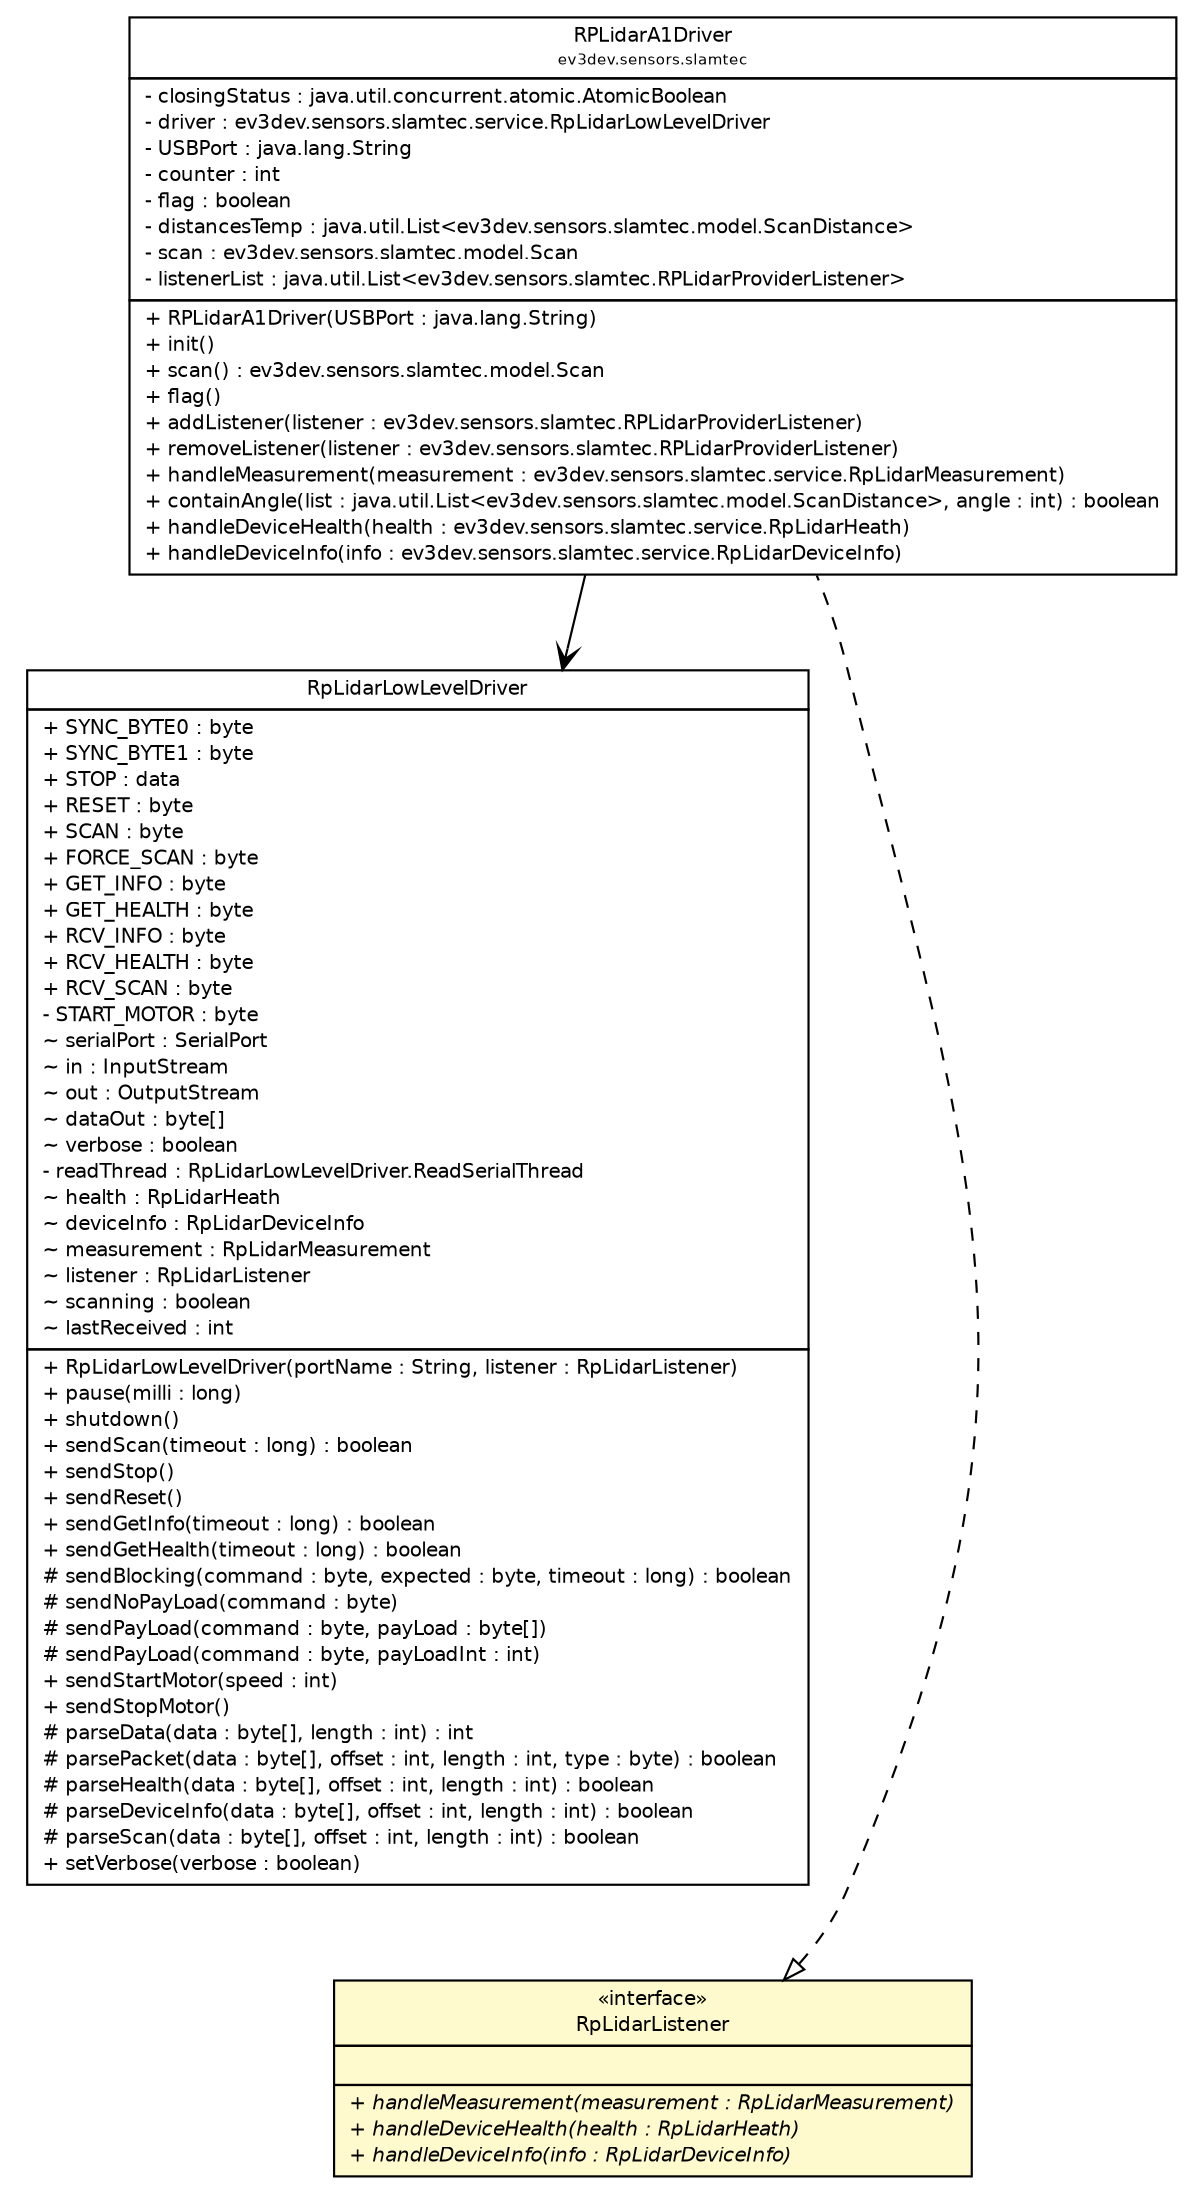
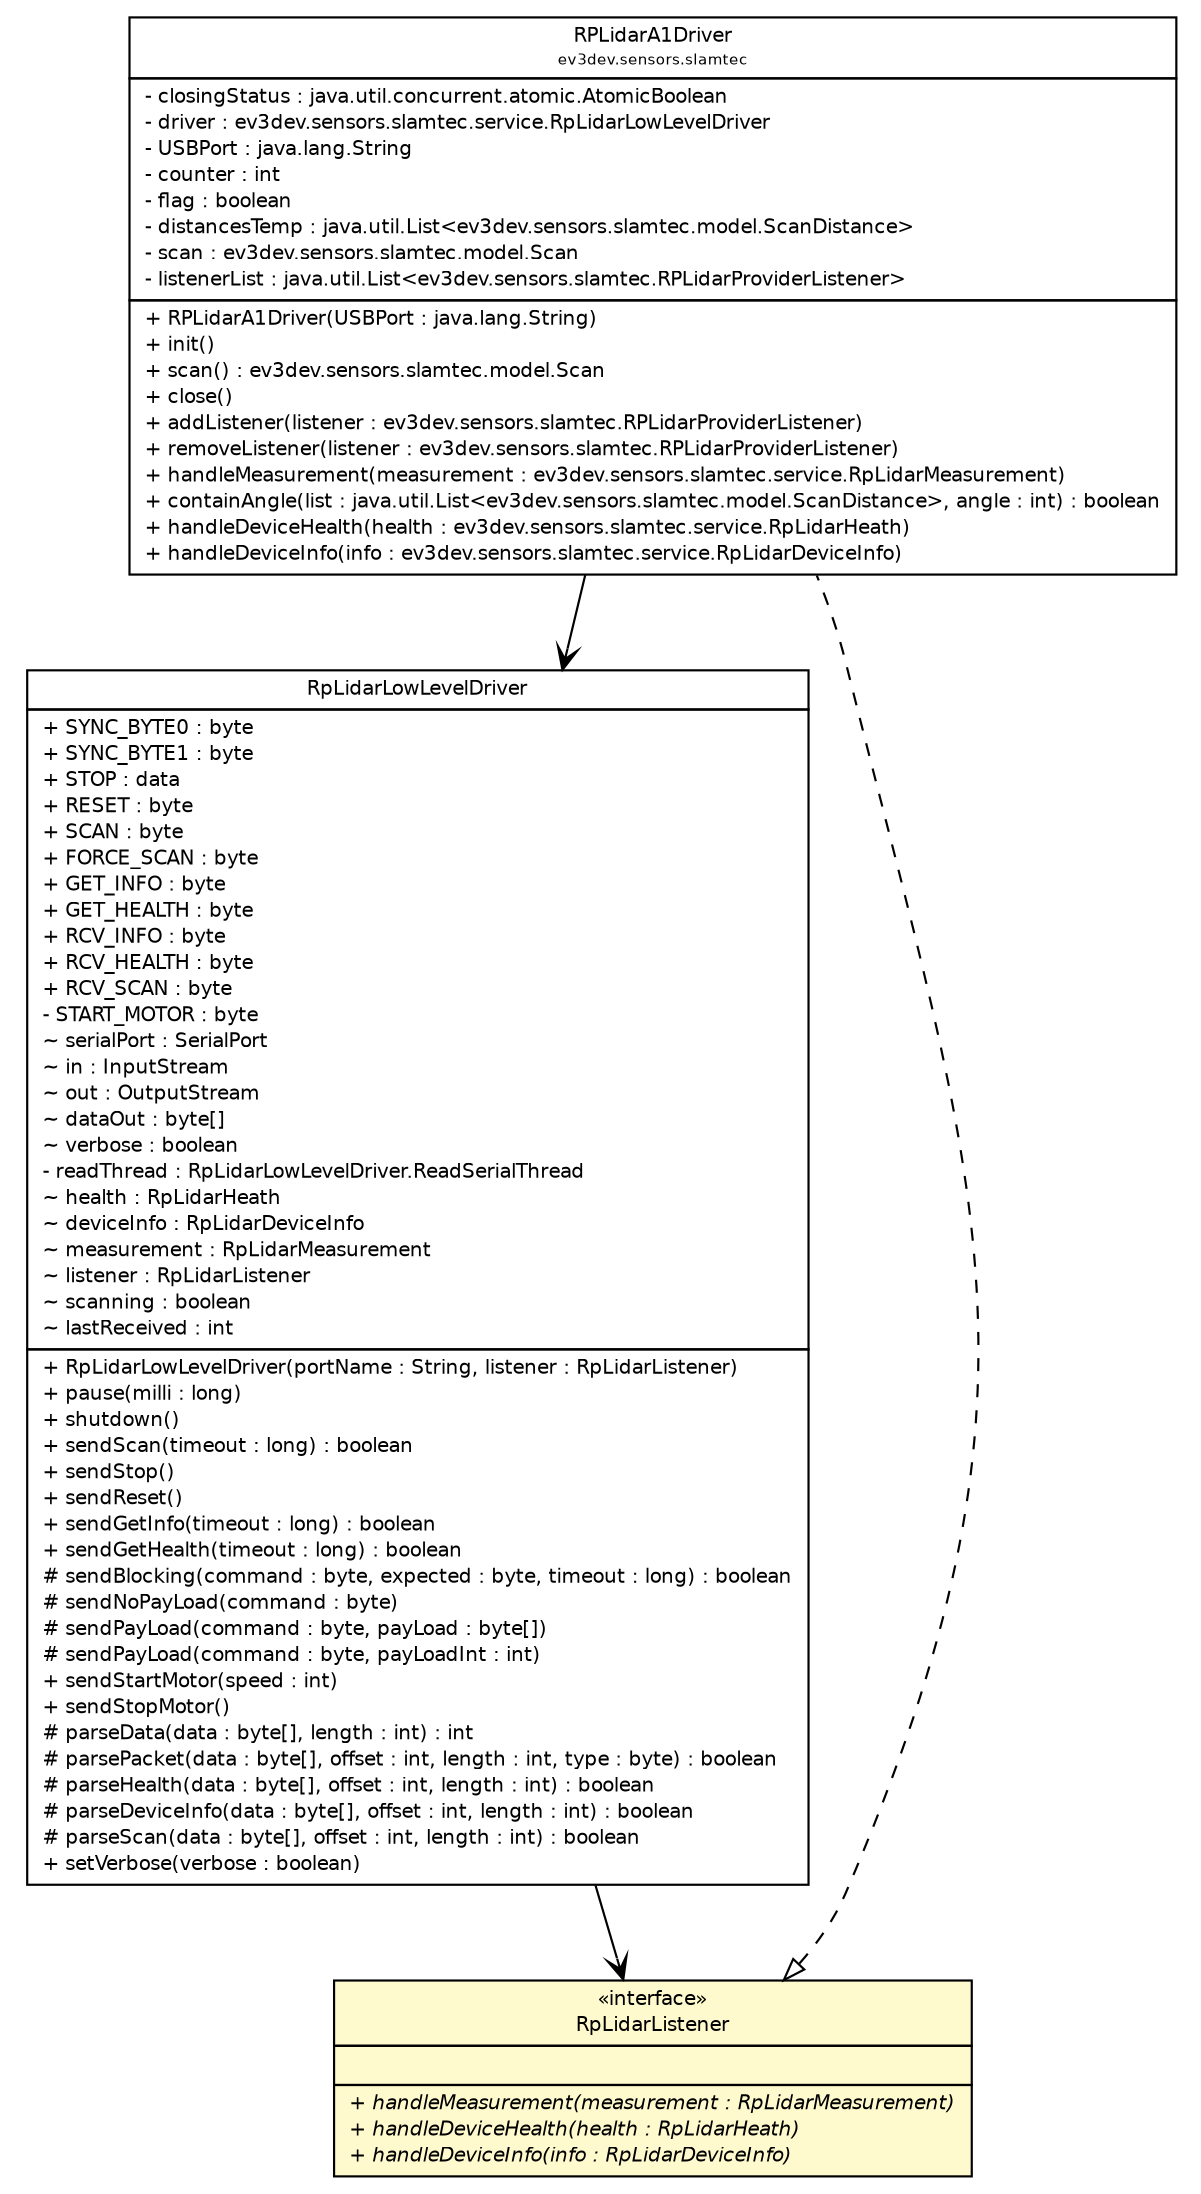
(184, 397) -> (189, 397)
none -> (606, 1922)
